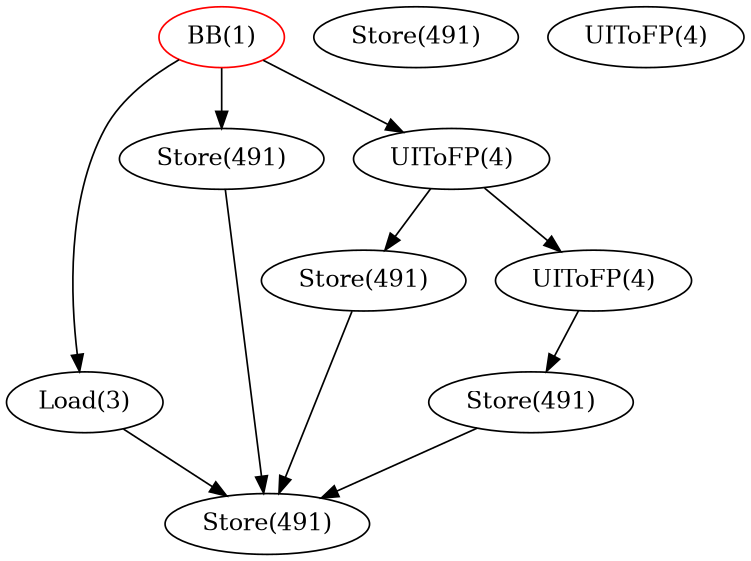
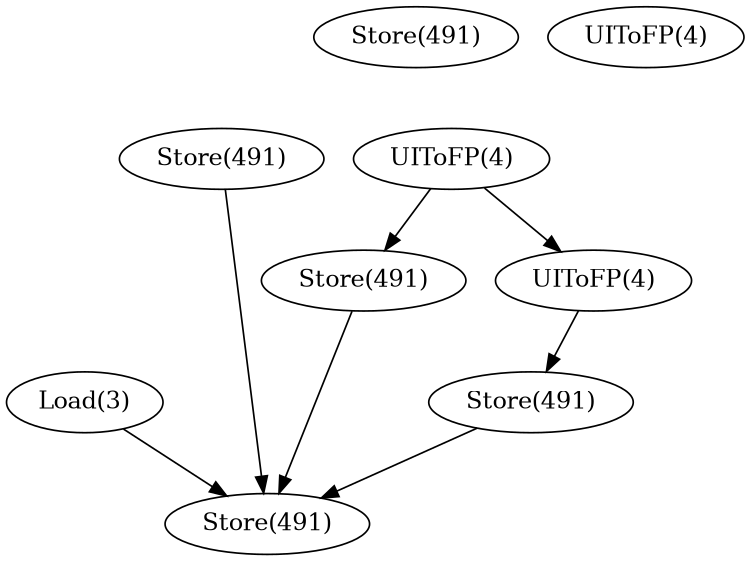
(222, 37) -> none
